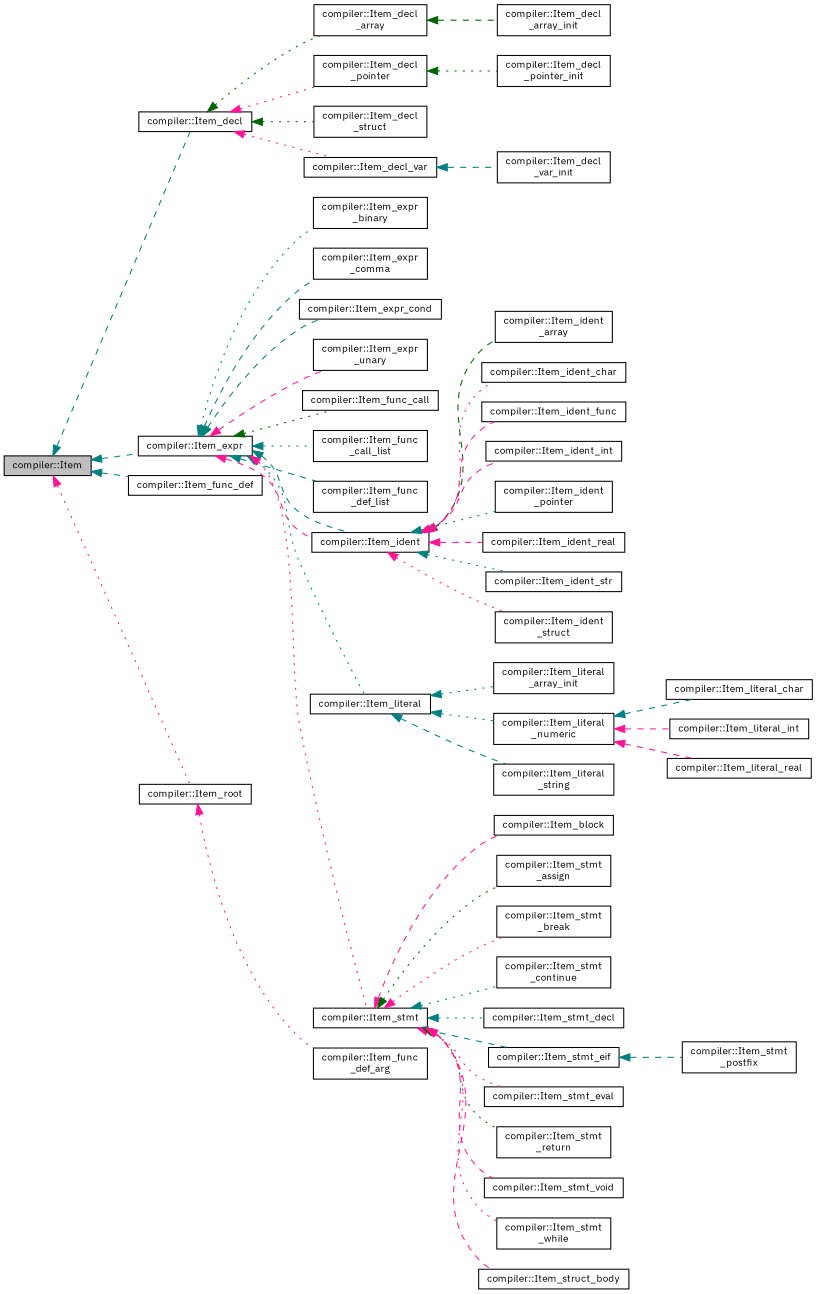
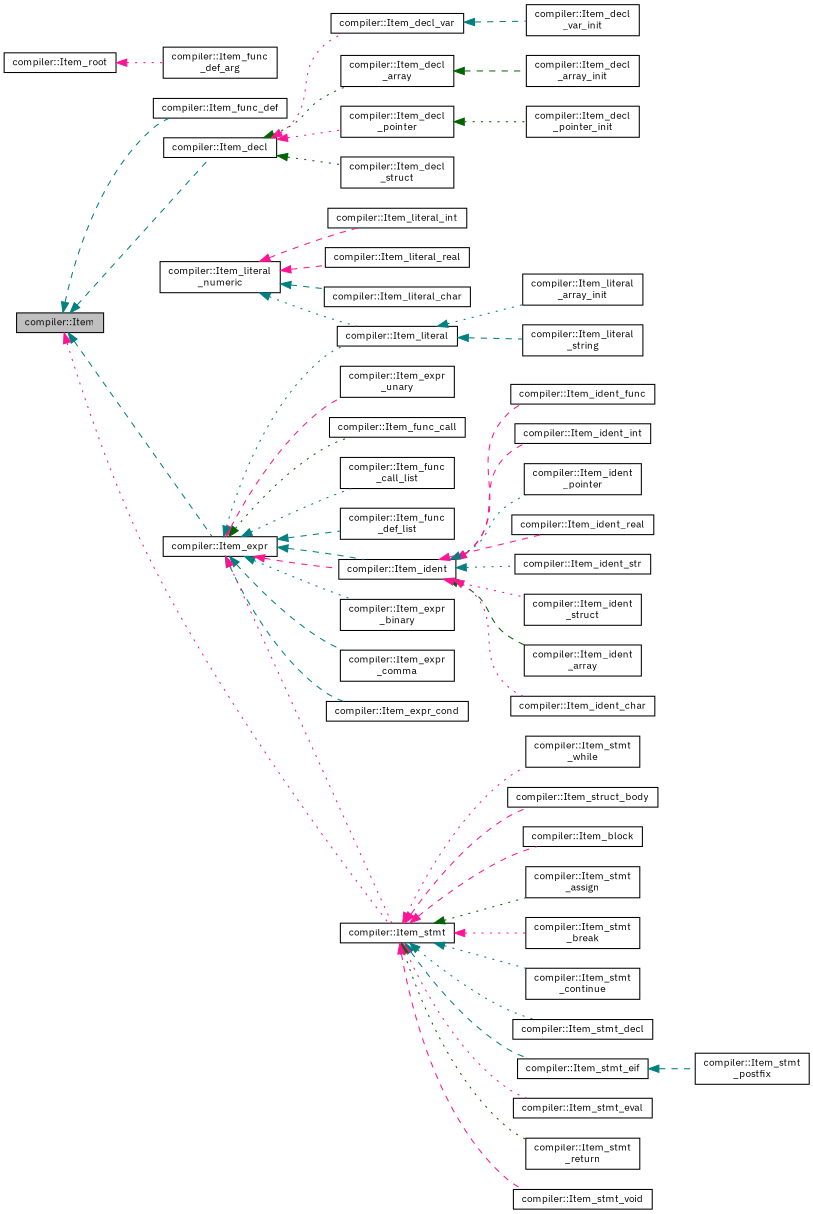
(124, 635) -> (199, 648)
(467, 717) -> (313, 313)
